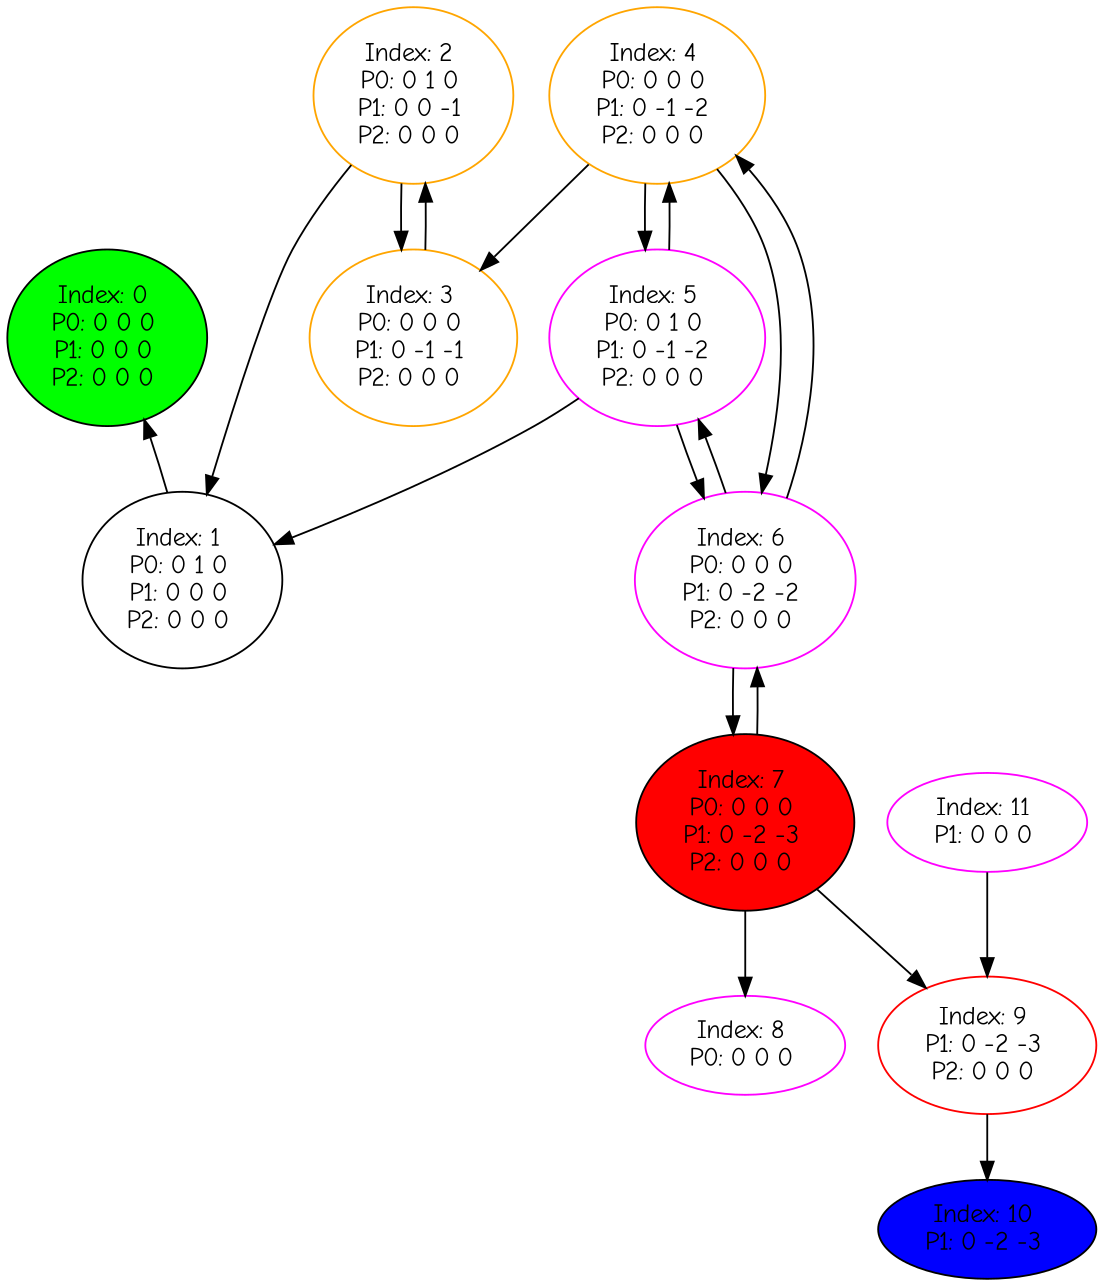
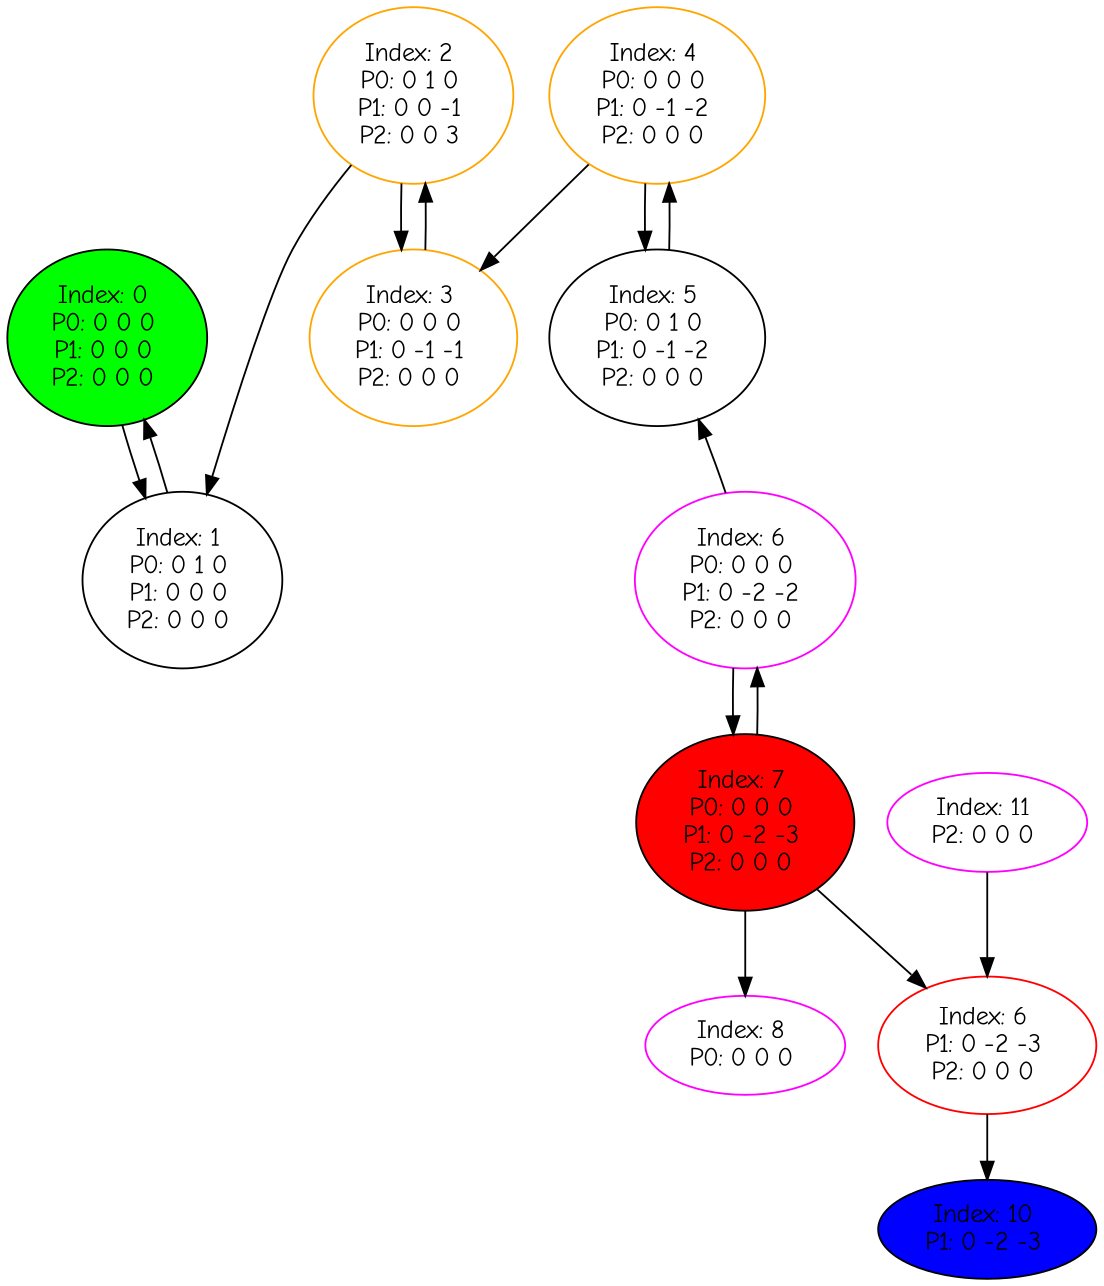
(413, 95) -> (413, 95)
(779, 315) -> none
(813, 327) -> none
(657, 338) -> (657, 338)
(687, 453) -> none
(439, 475) -> (131, 453)
(987, 822) -> (987, 822)
(987, 1045) -> (987, 1045)
